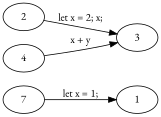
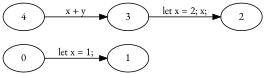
(77, 26) -> (181, 17)
(24, 100) -> (24, 58)
